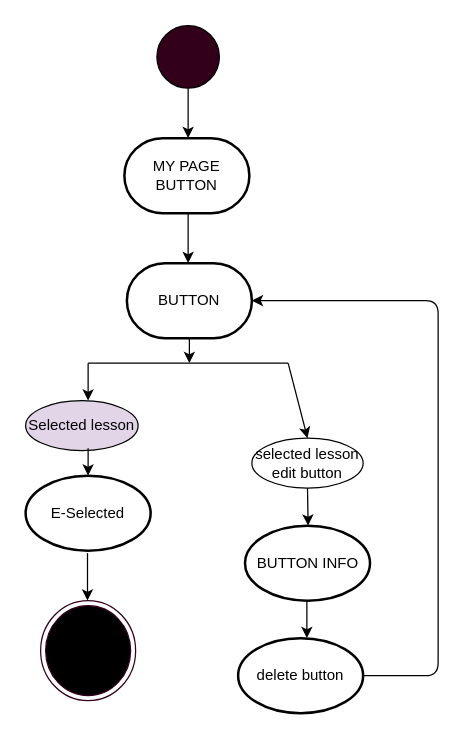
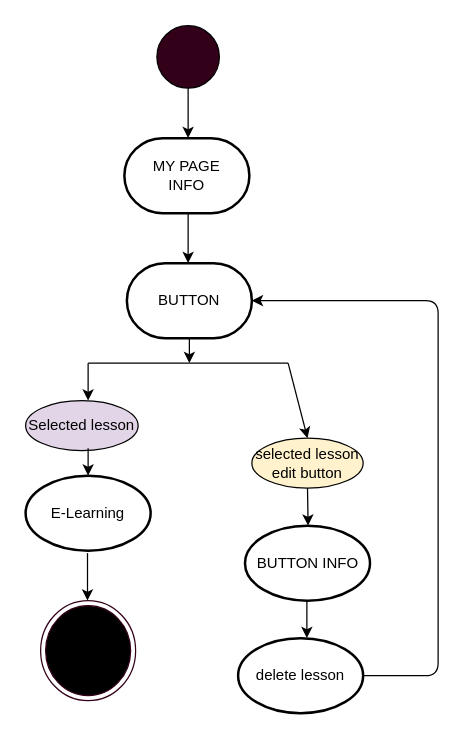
(187, 176) -> (187, 176)
(308, 463) -> (308, 463)
(88, 513) -> (88, 513)
(301, 676) -> (301, 676)
